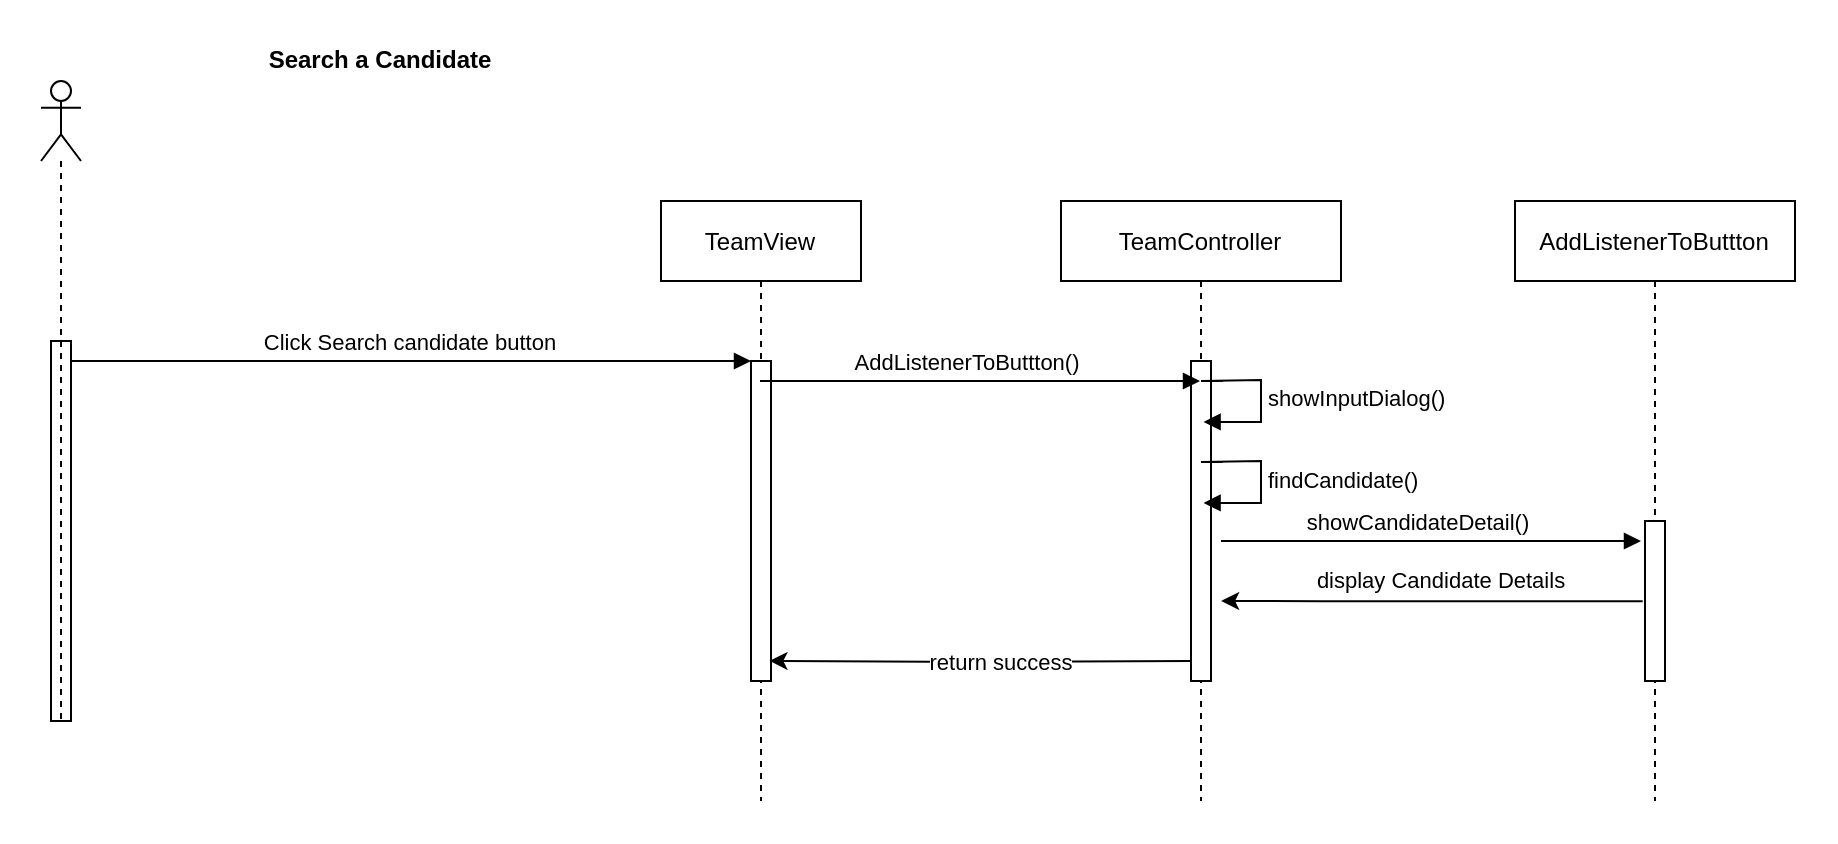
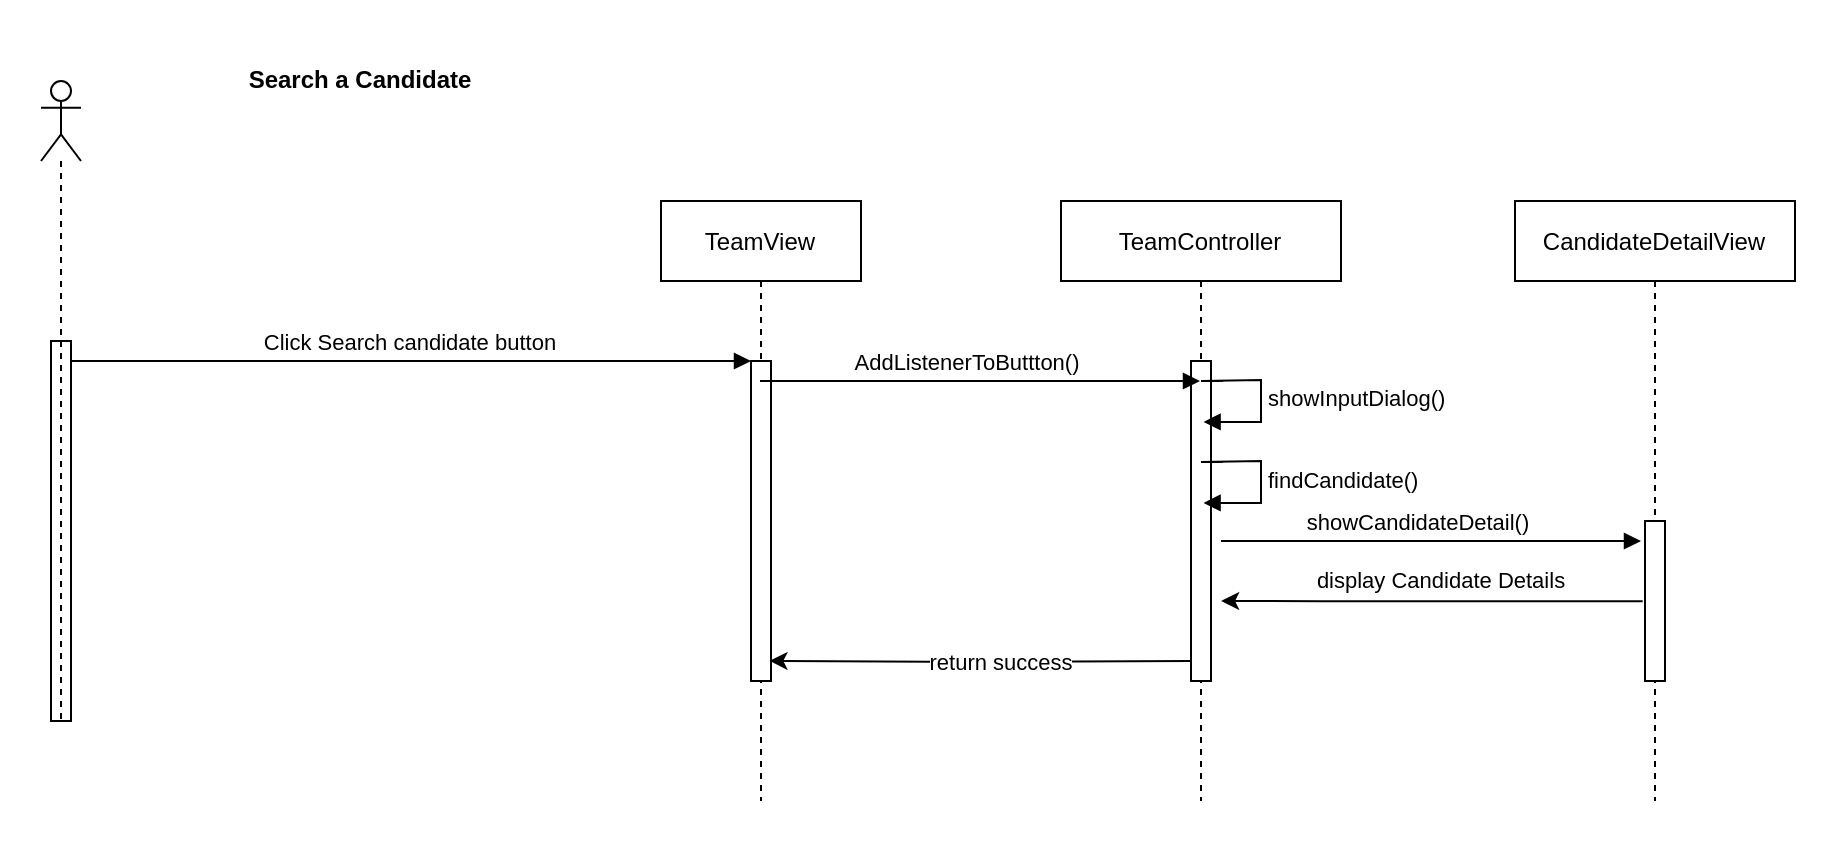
(381, 61) -> (361, 81)
(1654, 242) -> (1654, 242)
